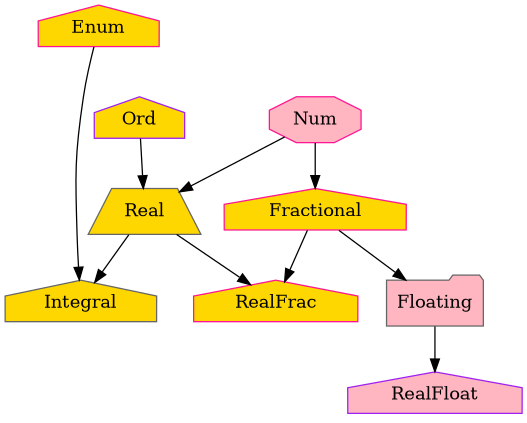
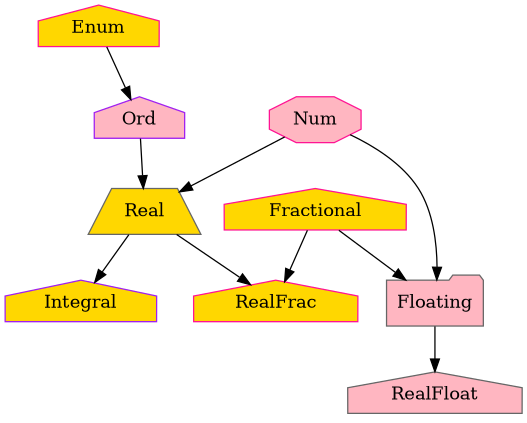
(139, 120) -> (139, 120)
(77, 156) -> (116, 67)
(315, 159) -> (417, 186)
(81, 303) -> (81, 303)
(435, 395) -> (435, 395)
